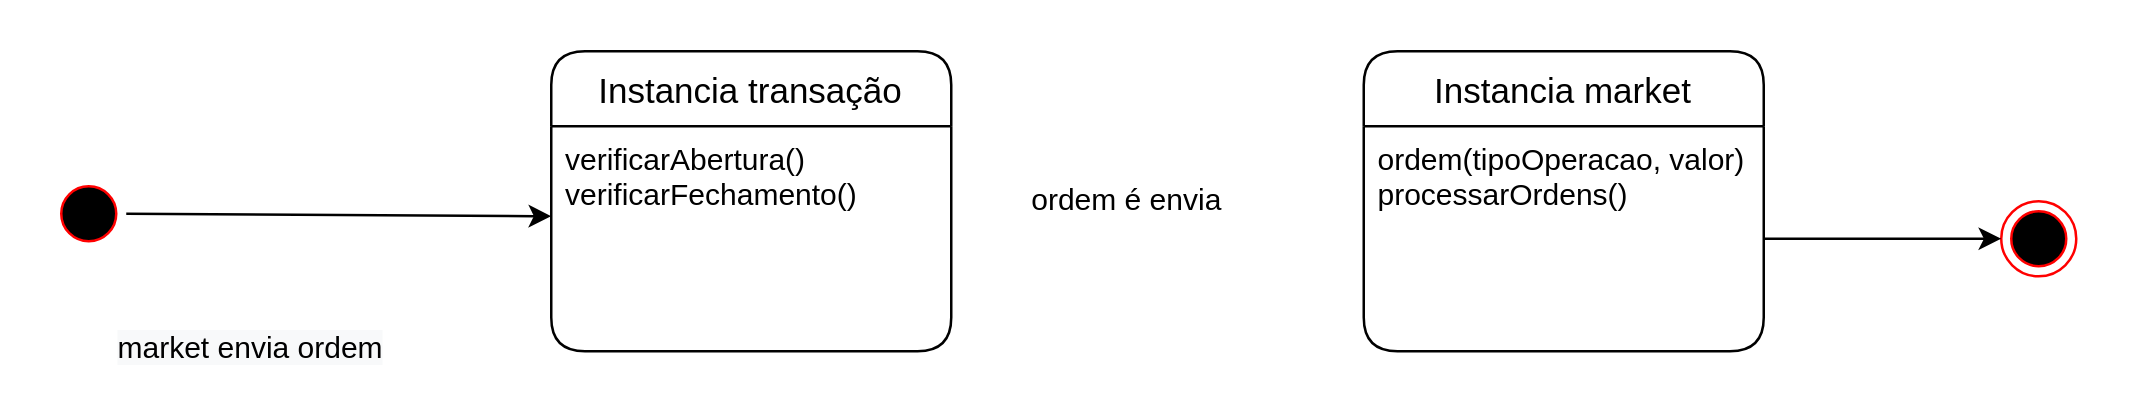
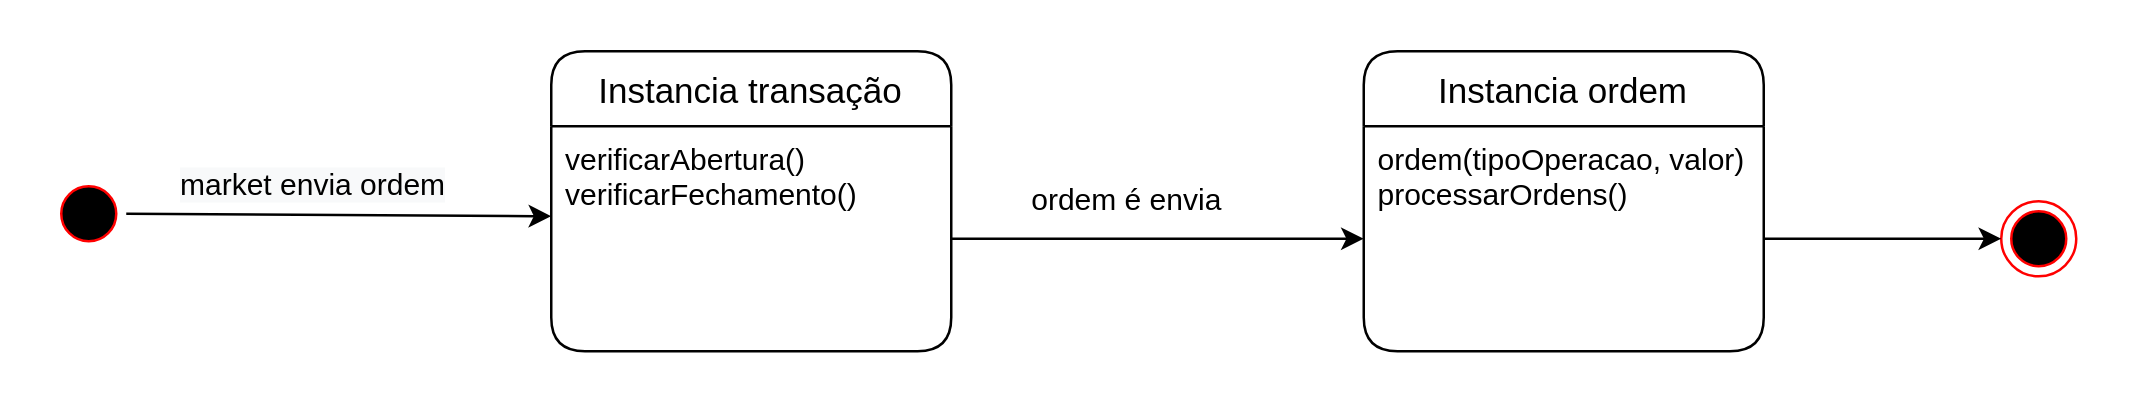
(1563, 91) -> (1563, 91)
none -> (1152, 239)
(276, 351) -> (339, 189)
